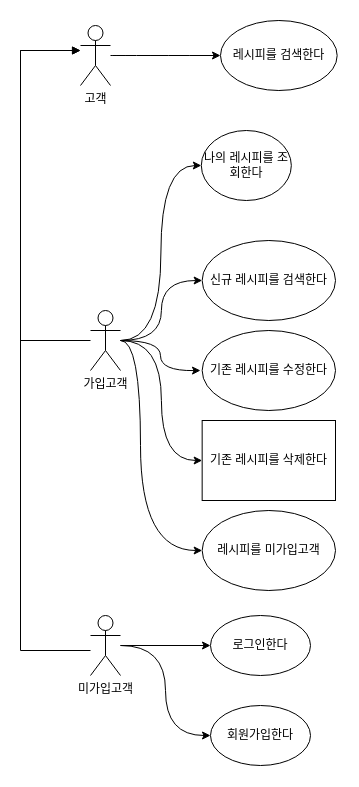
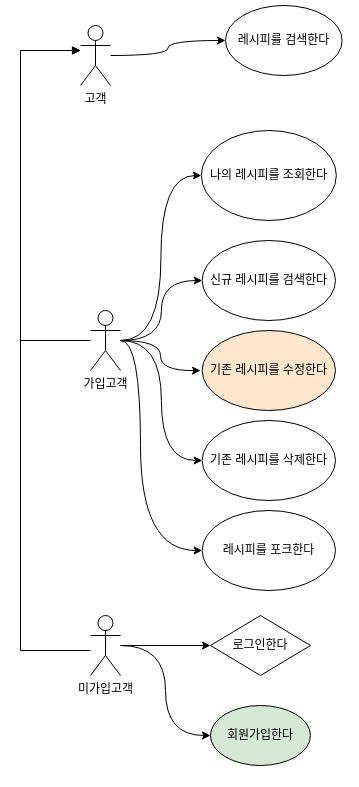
(279, 56) -> (284, 41)
(246, 166) -> (269, 176)
(269, 371) -> (269, 371)
(269, 461) -> (269, 461)
(269, 551) -> (269, 551)
(261, 646) -> (261, 646)
(261, 736) -> (261, 736)
